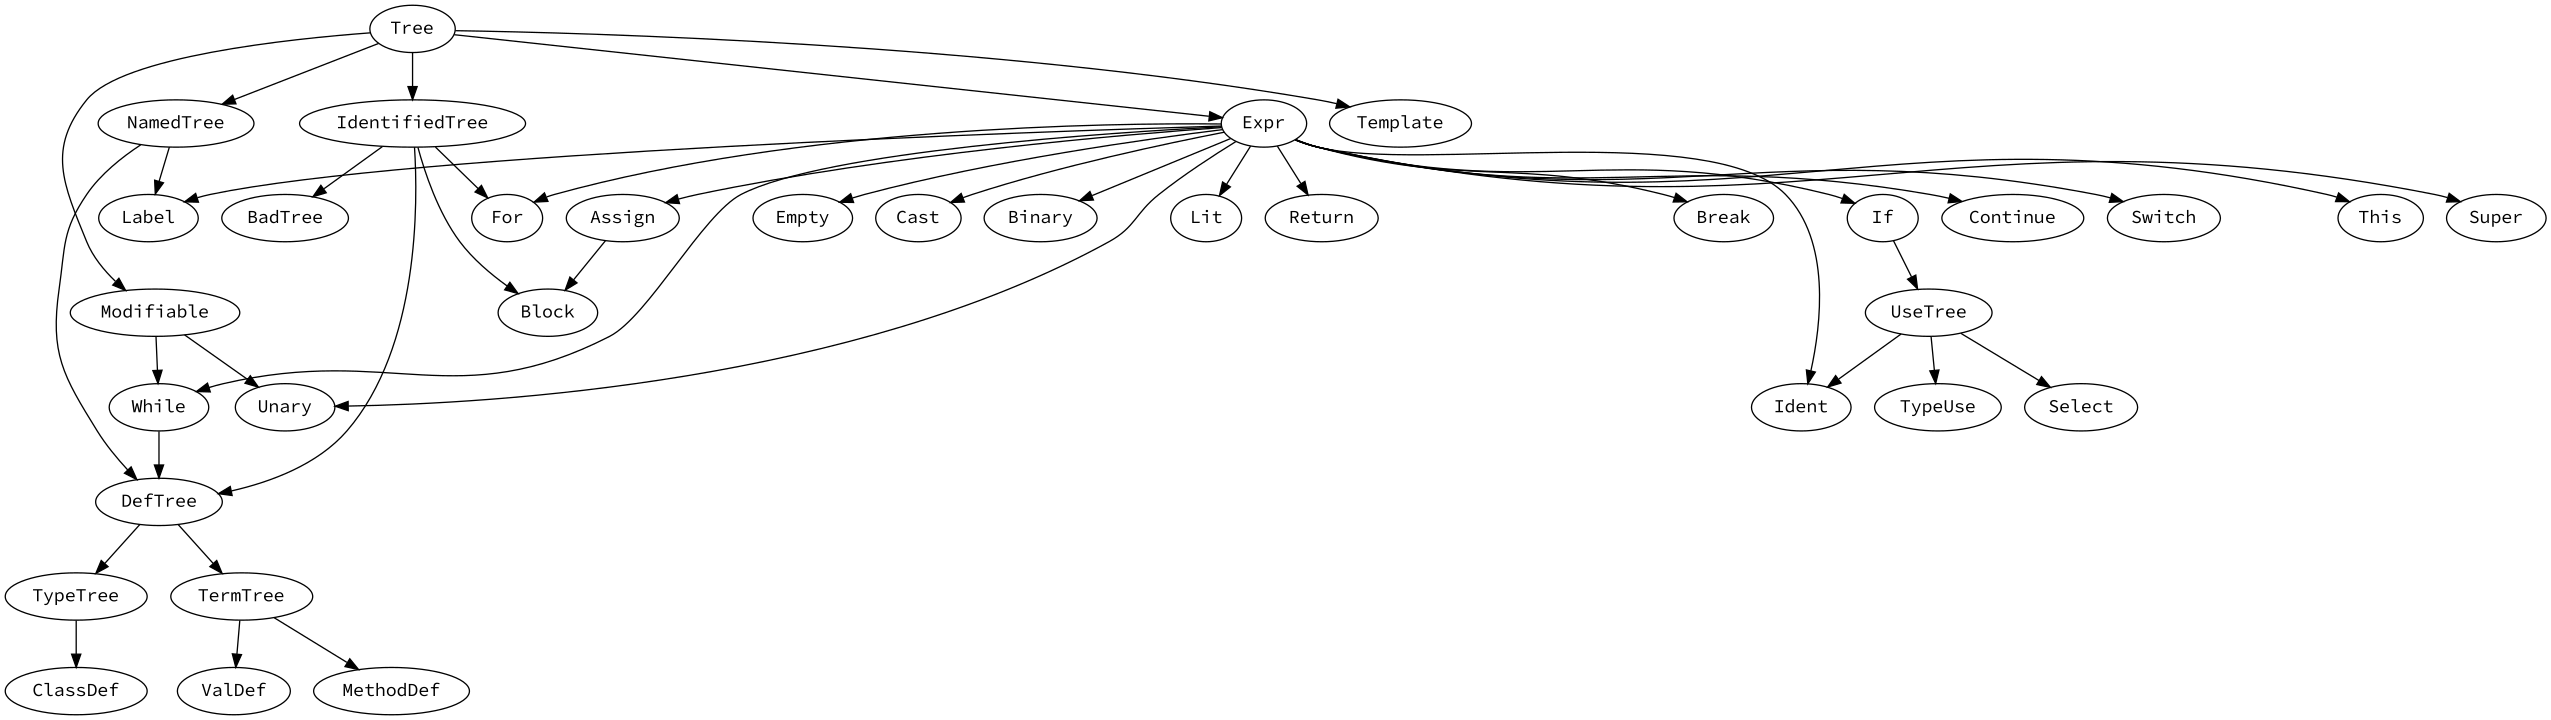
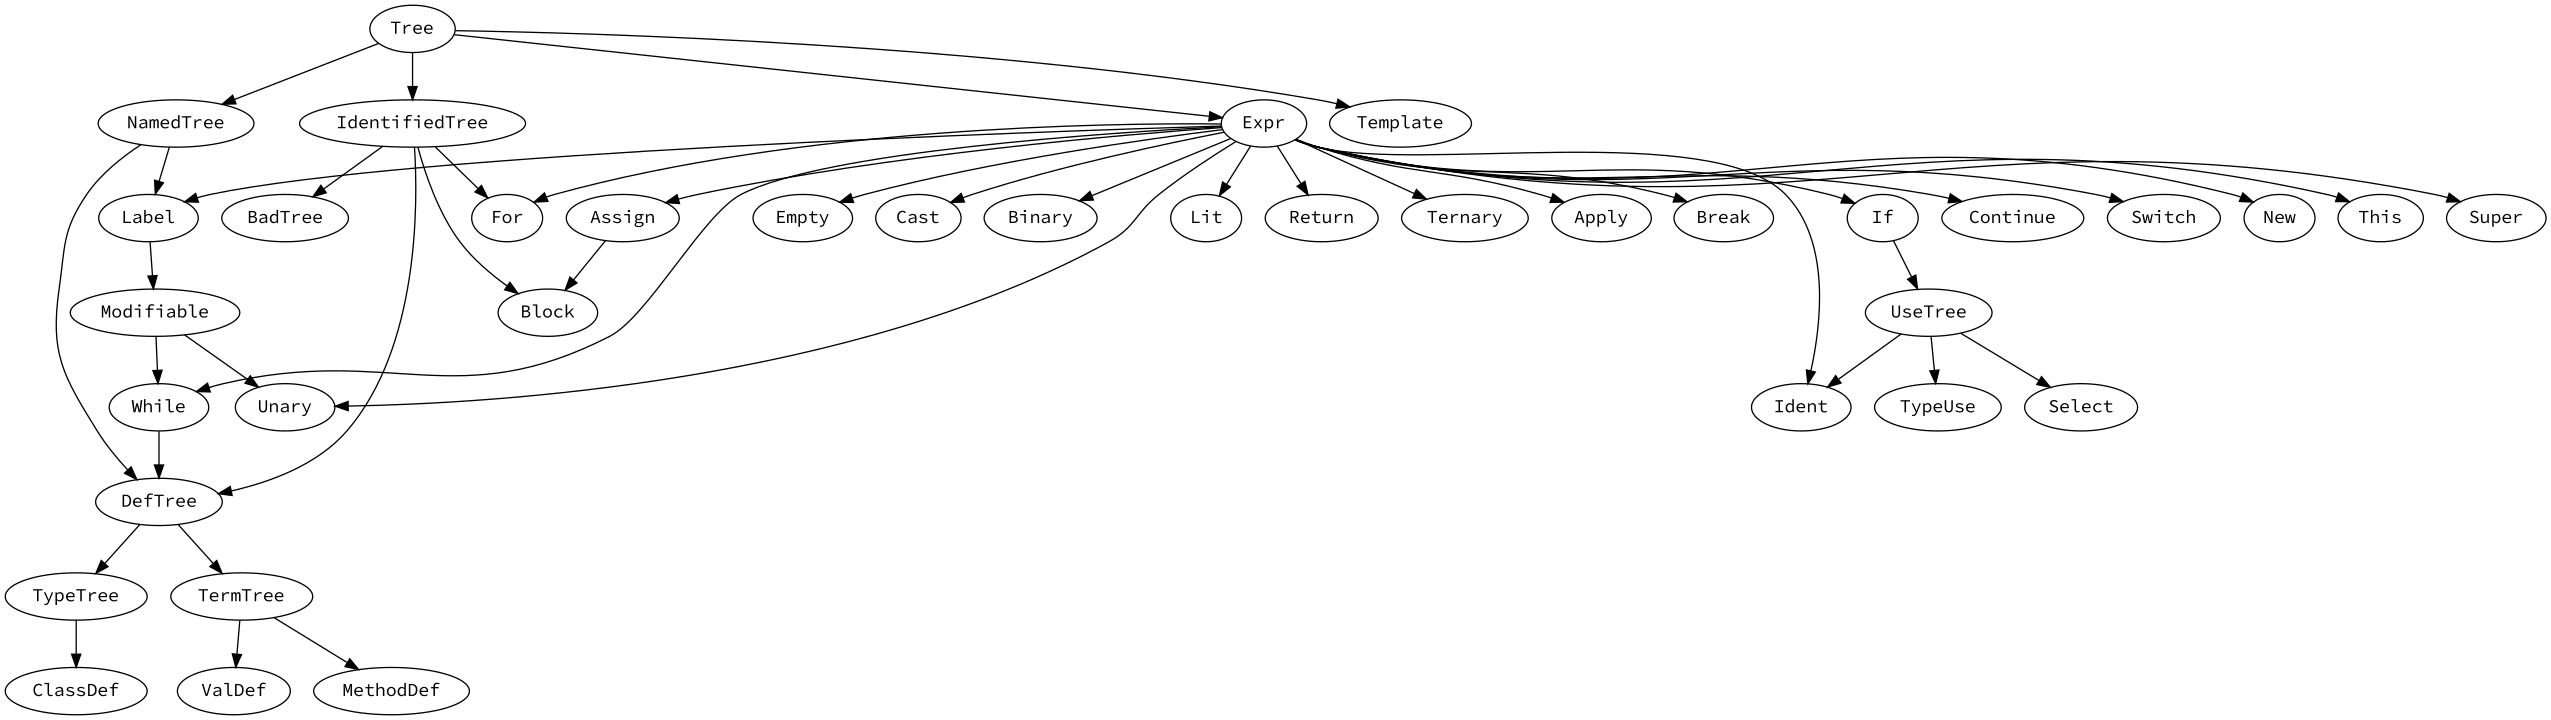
(126, 75) -> (151, 259)
none -> (1465, 218)
none -> (1602, 218)
none -> (2280, 218)
